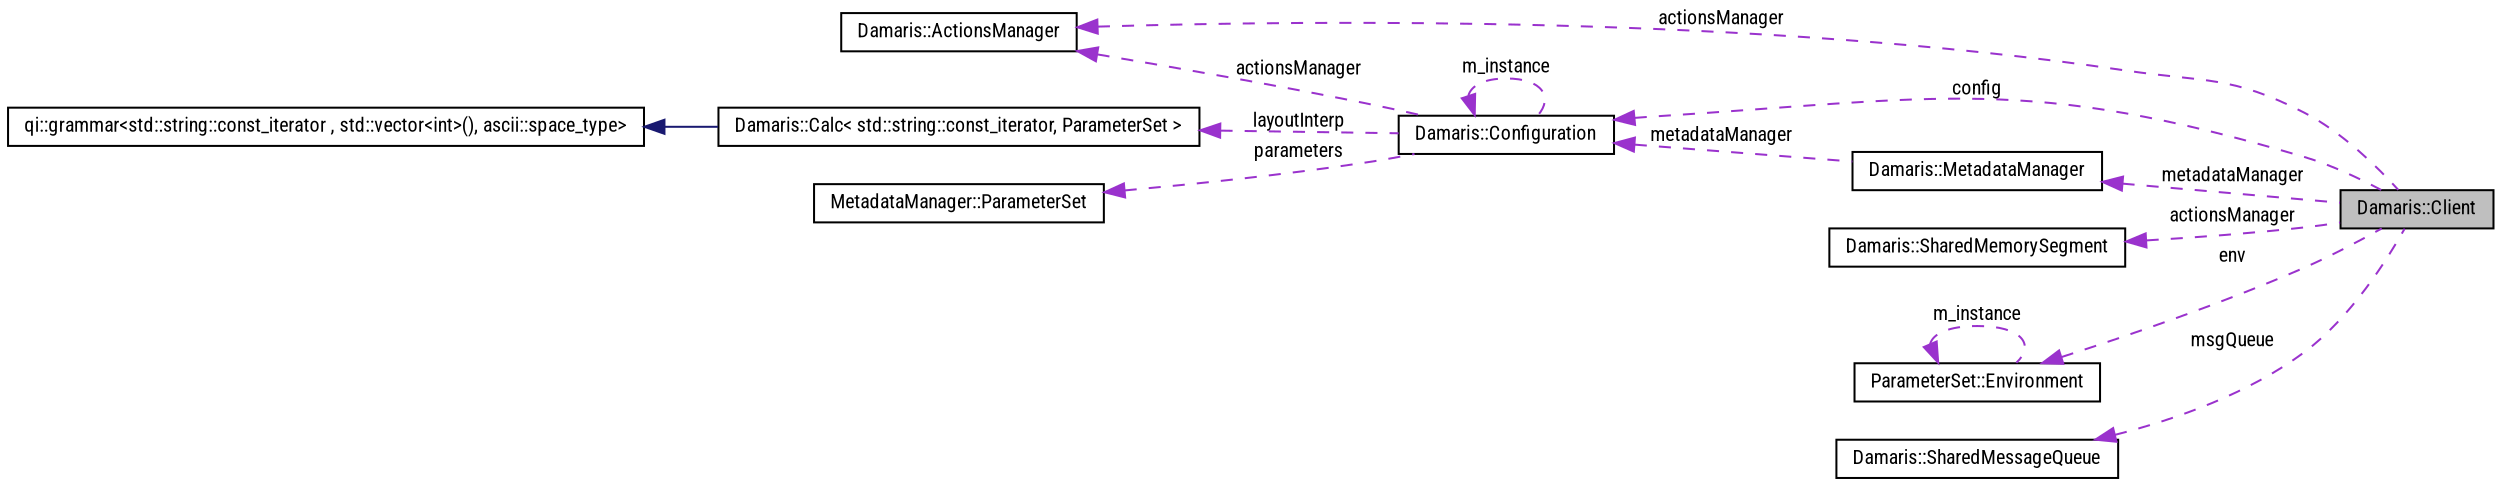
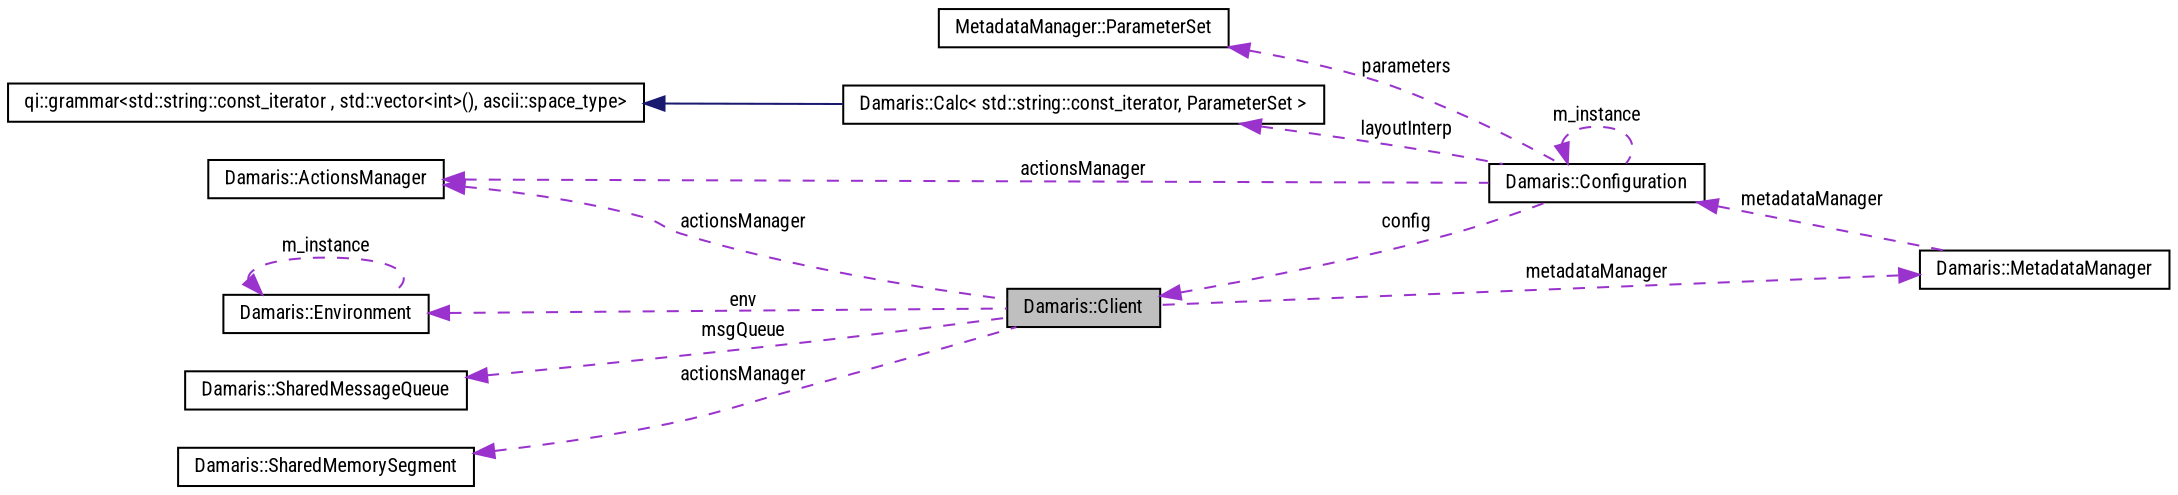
(2014, 101) -> (1365, 255)
(1977, 382) -> (326, 314)
